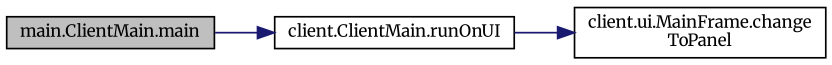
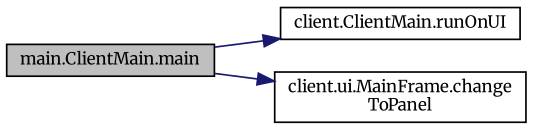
(536, 33) -> (236, 76)
